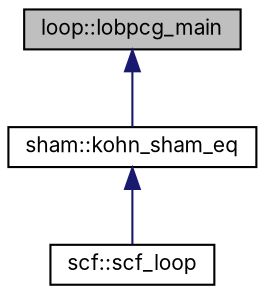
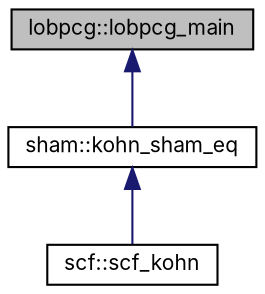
(132, 29) -> (132, 29)
(132, 265) -> (132, 265)
